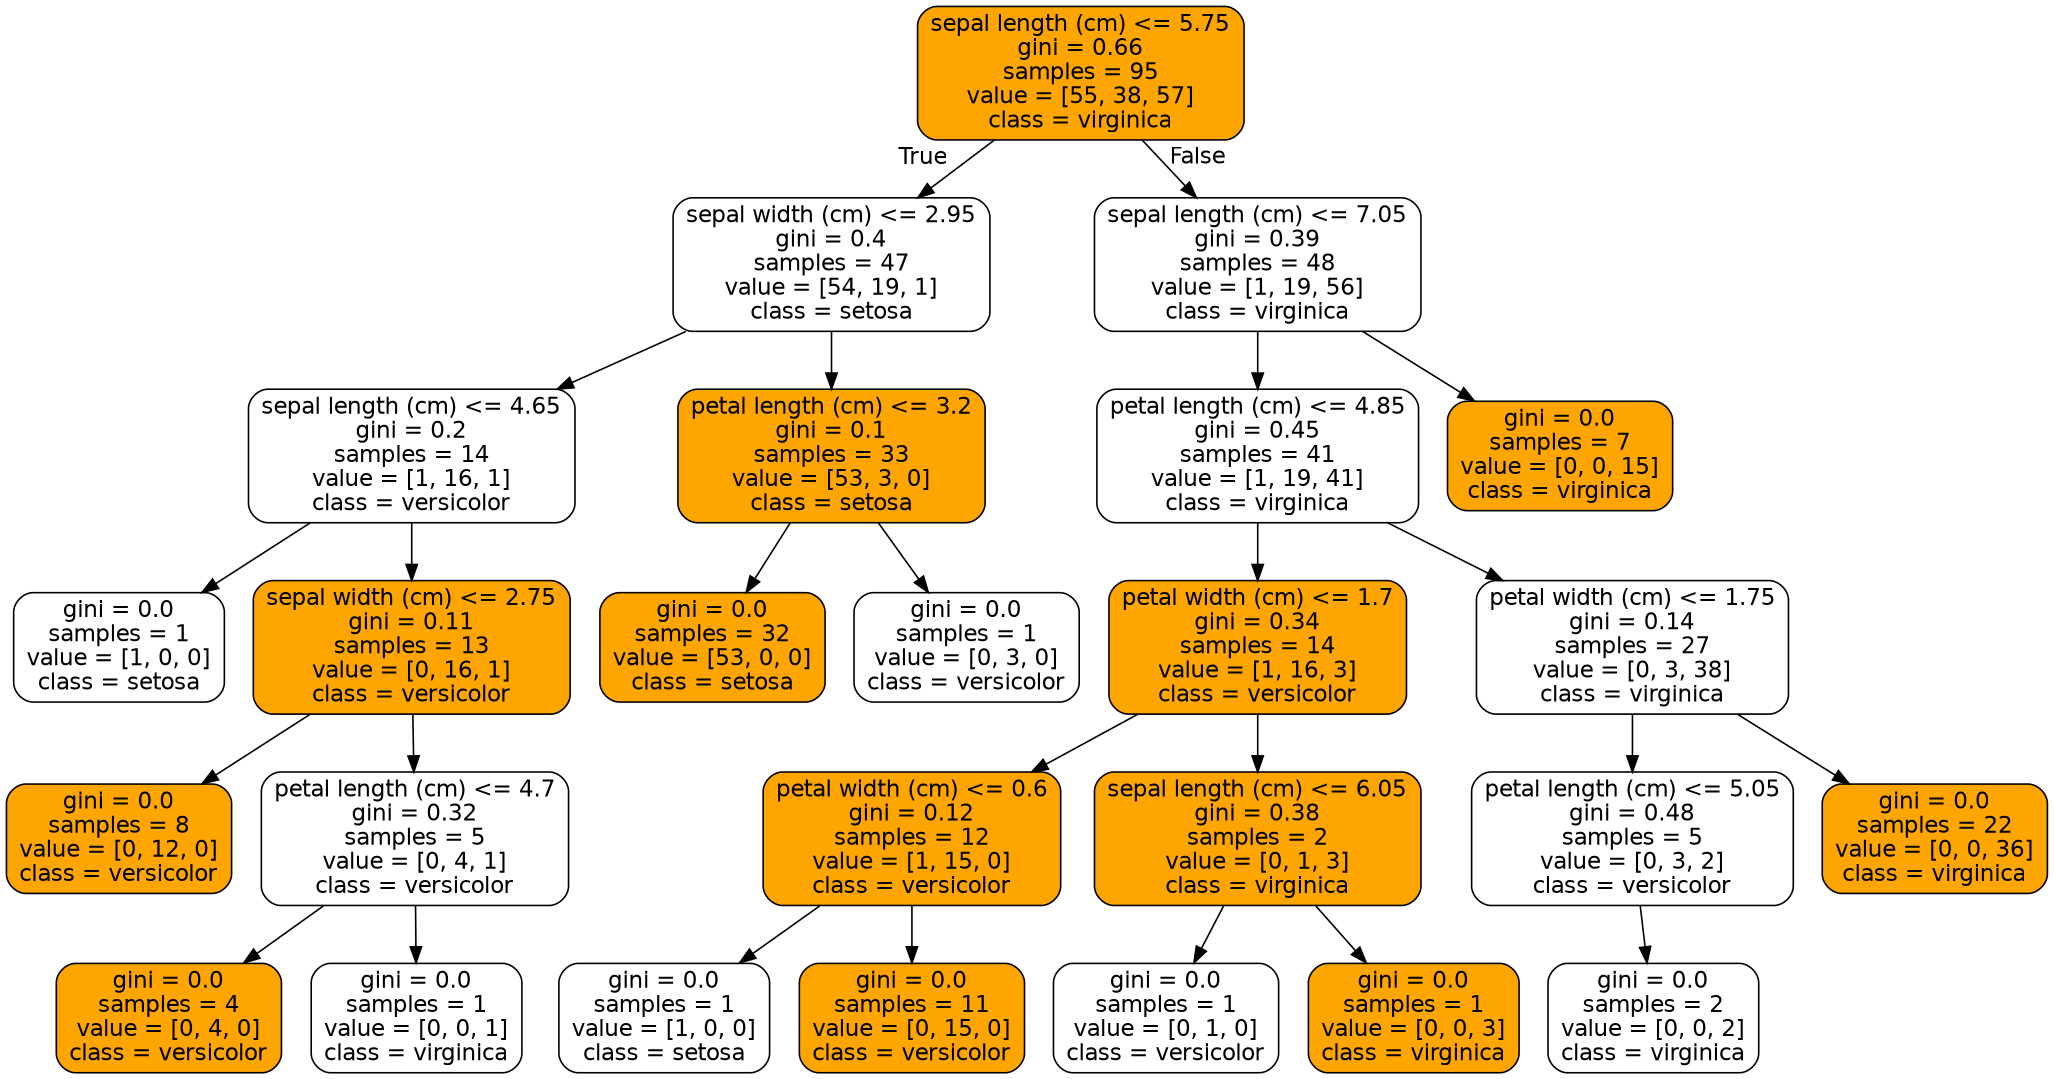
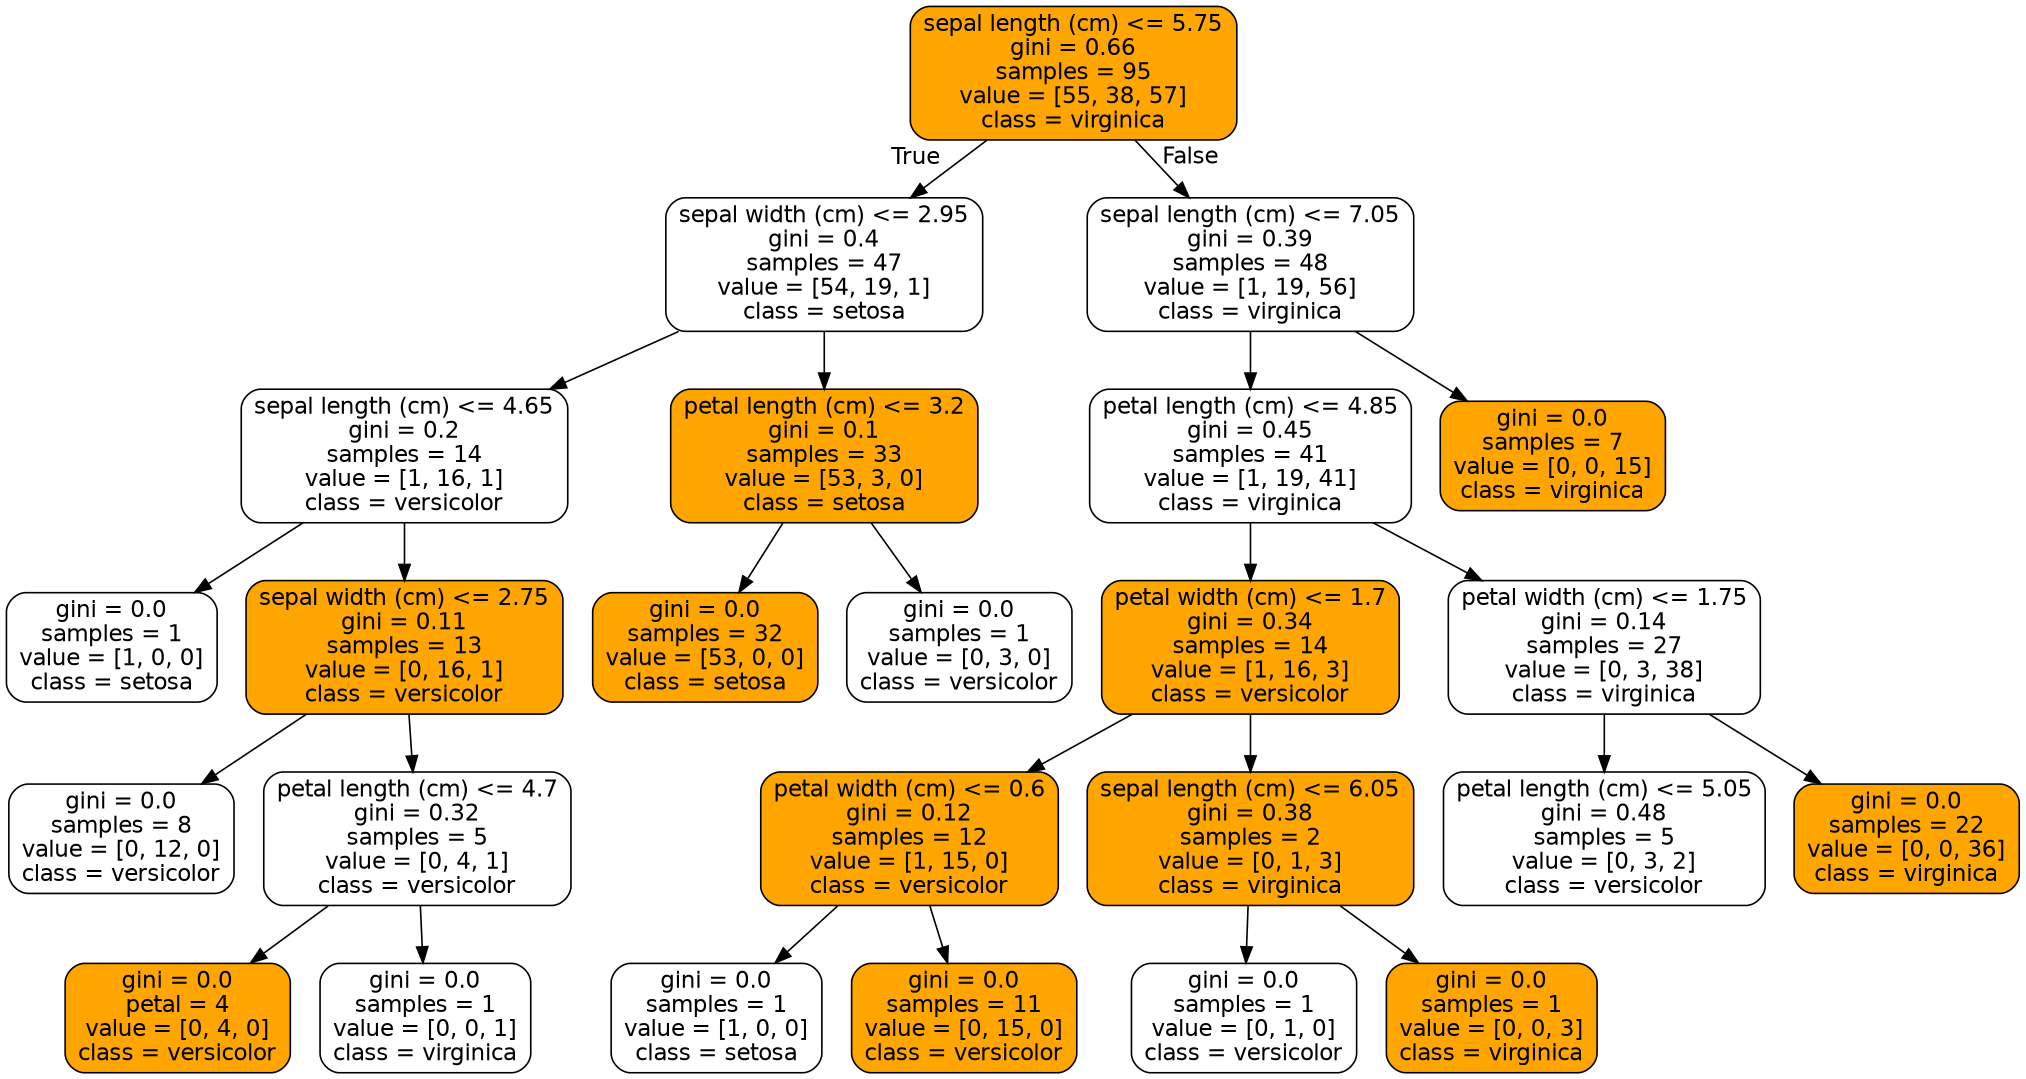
(119, 839) -> (121, 839)
(169, 1018) -> (178, 1018)
(1653, 1018) -> none
